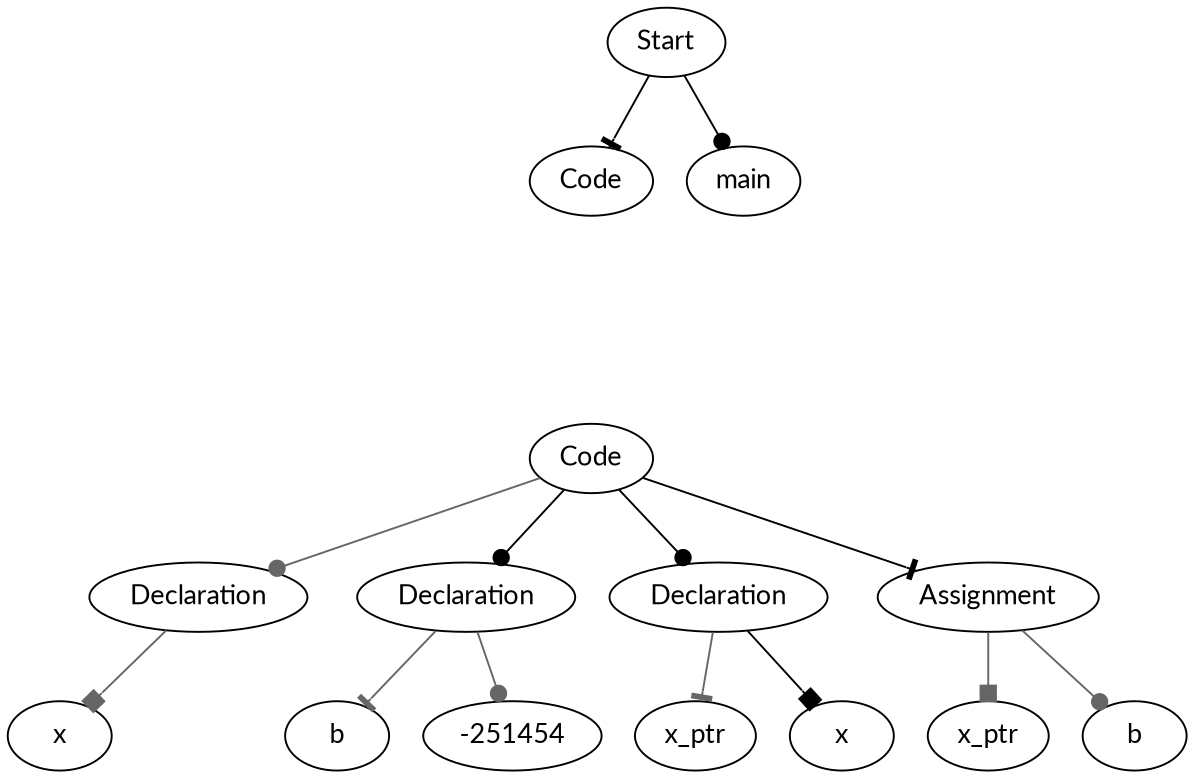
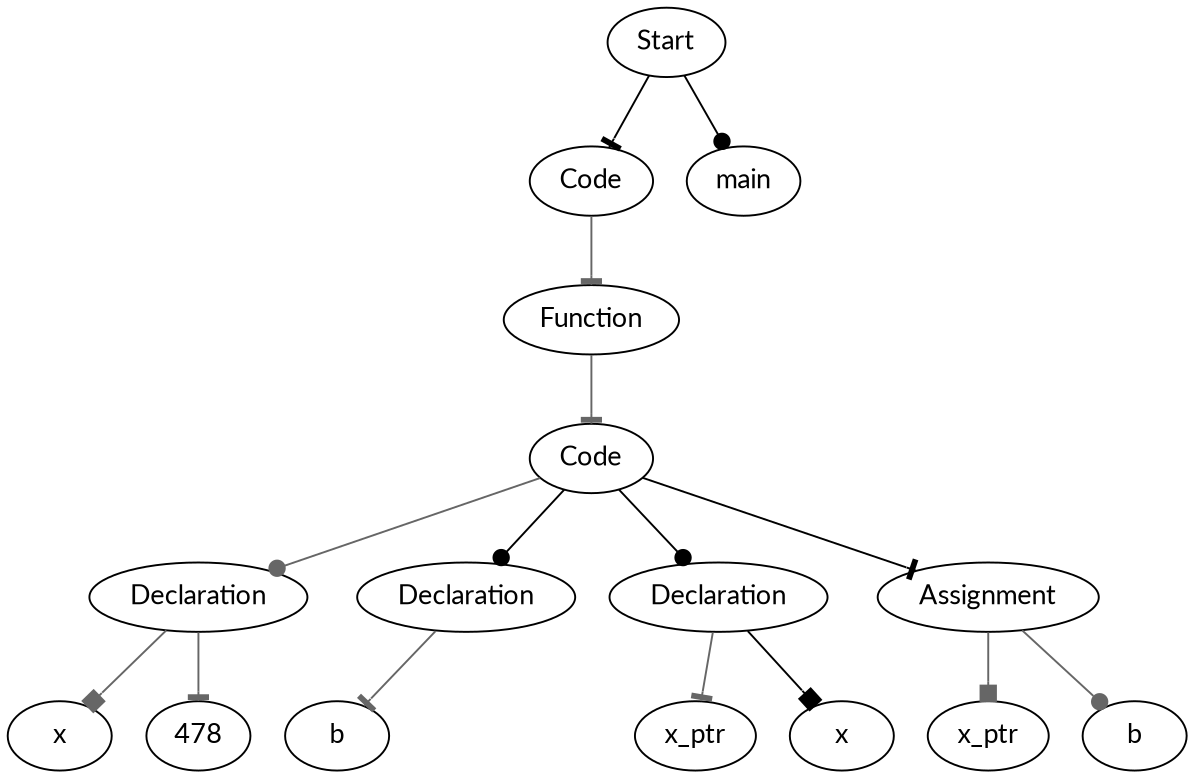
none -> (591, 320)
none -> (198, 736)
(512, 736) -> none
